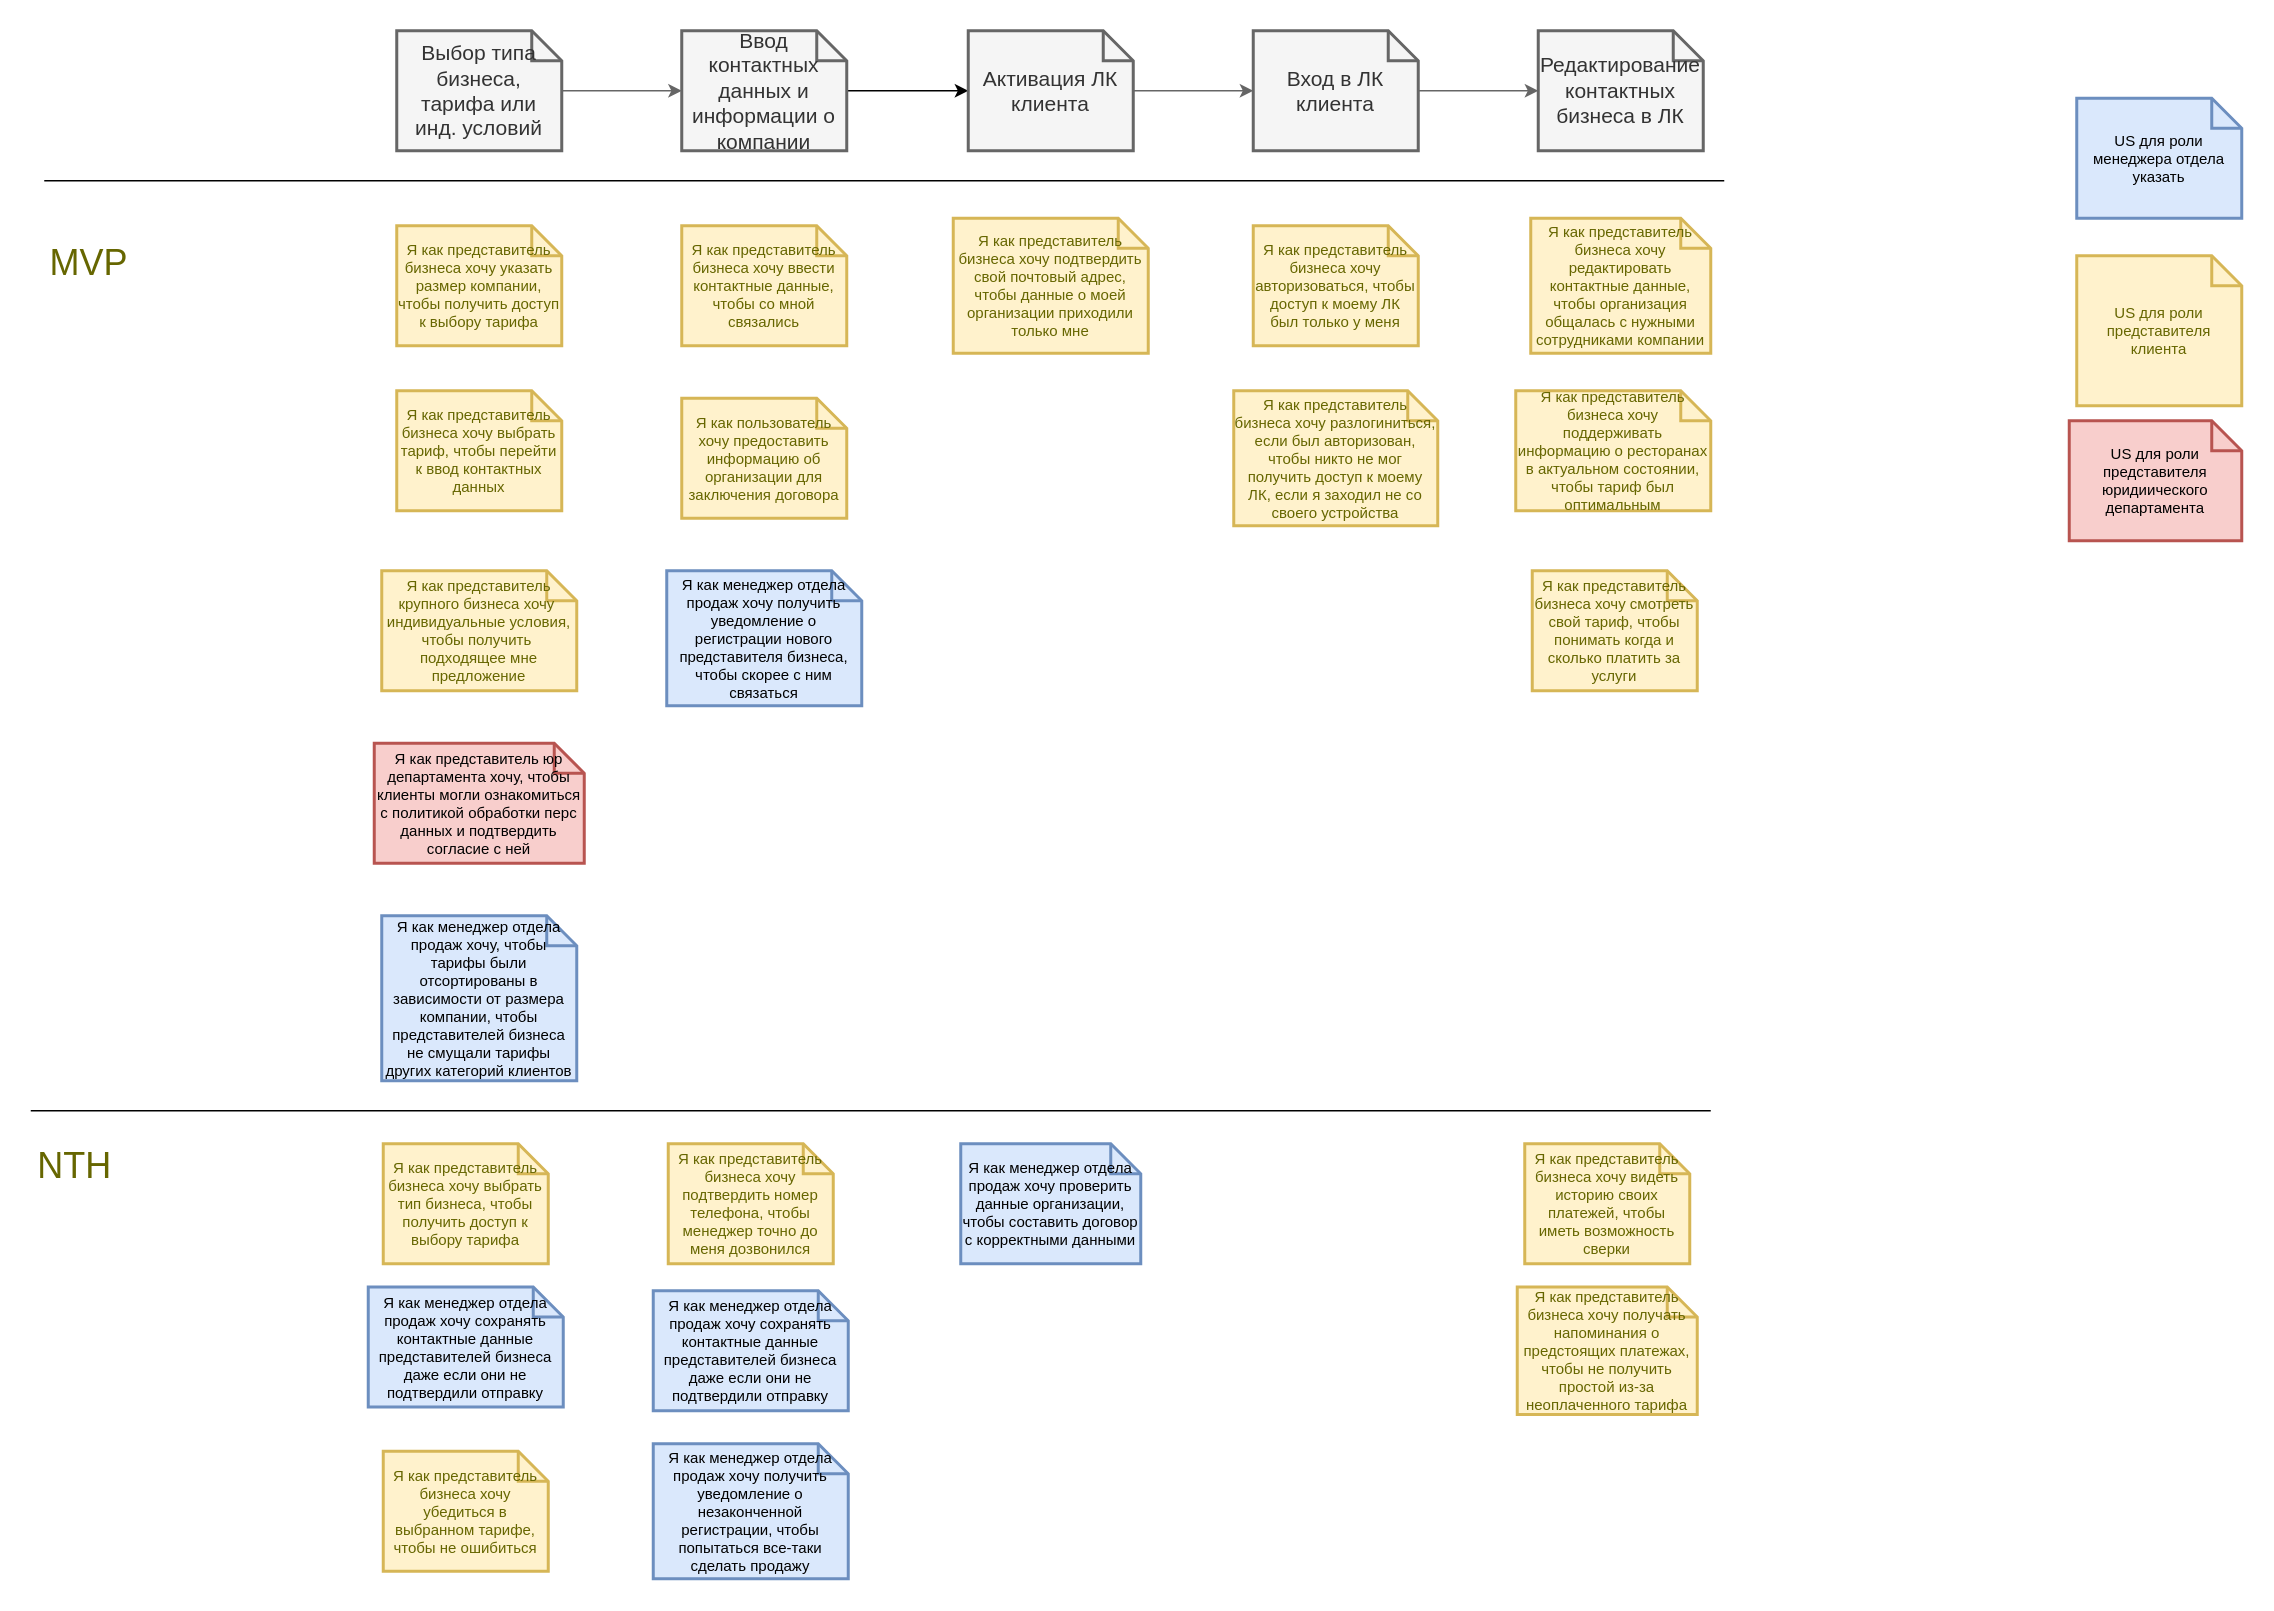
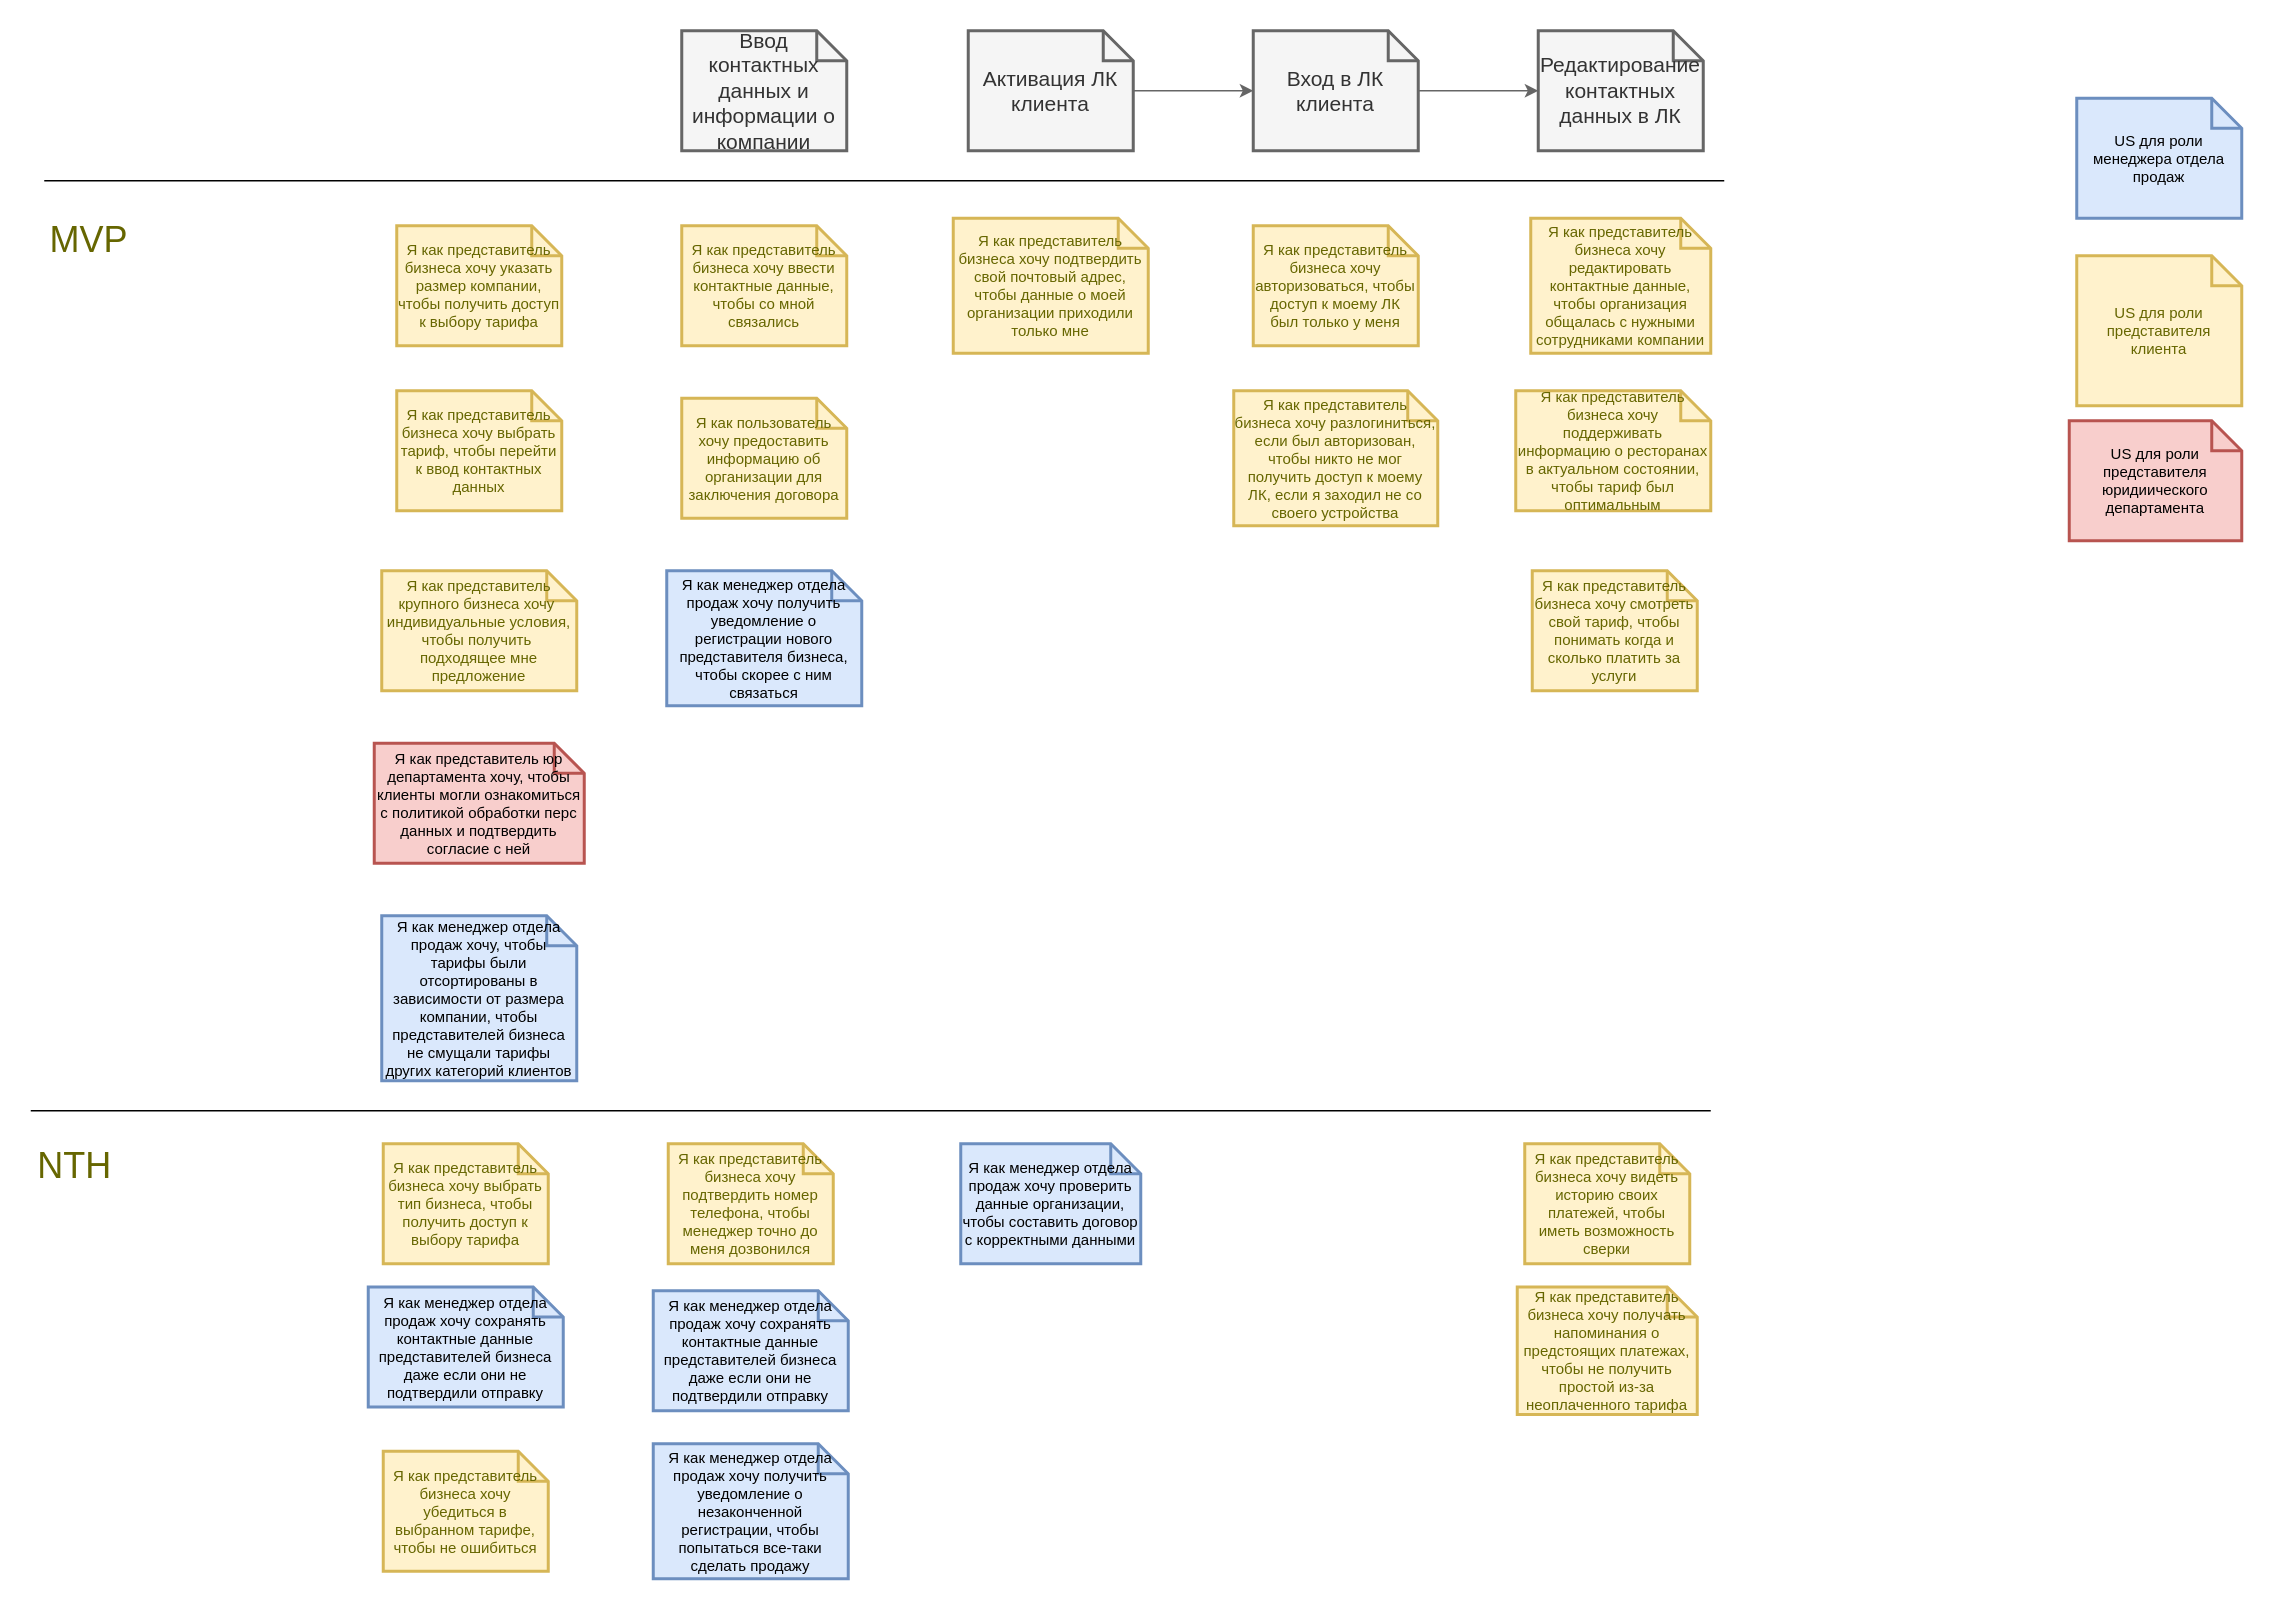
(479, 91) -> none
(617, 91) -> none
(902, 91) -> none
(1621, 91) -> (1621, 91)
(2159, 158) -> (2159, 158)
(89, 263) -> (89, 241)
